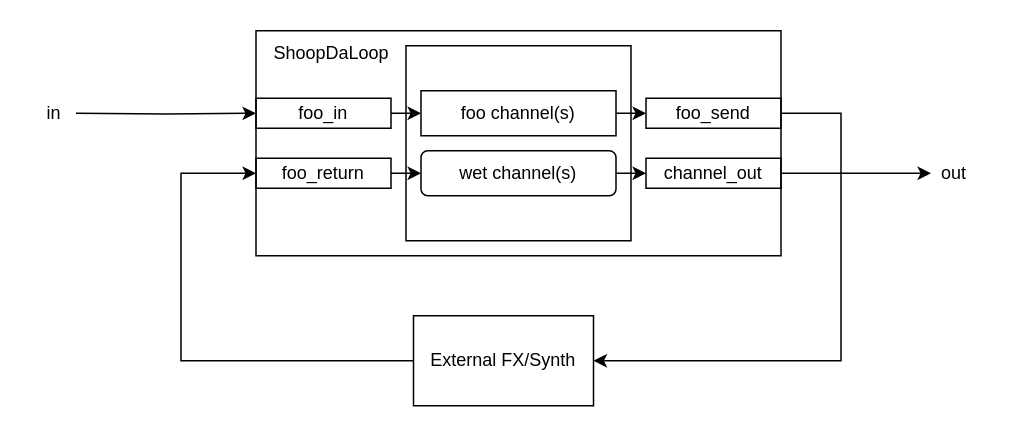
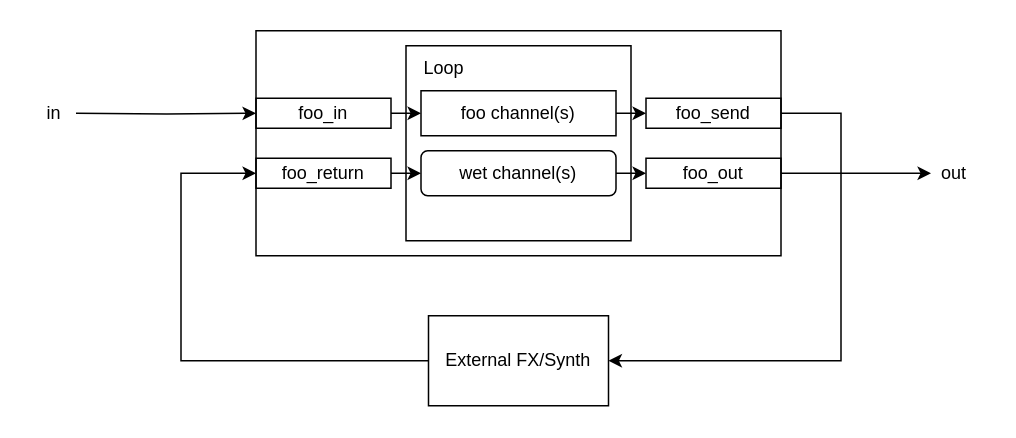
(331, 53) -> none
none -> (443, 68)
(713, 173) -> (713, 173)
(503, 361) -> (518, 361)
